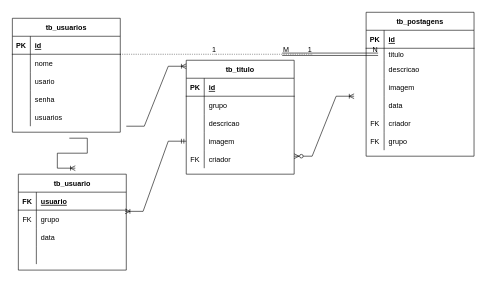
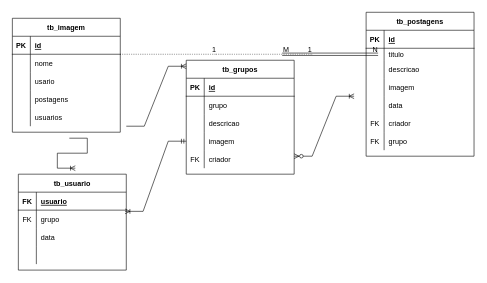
(66, 28) -> (66, 28)
(240, 70) -> (240, 70)
(45, 100) -> (53, 100)
